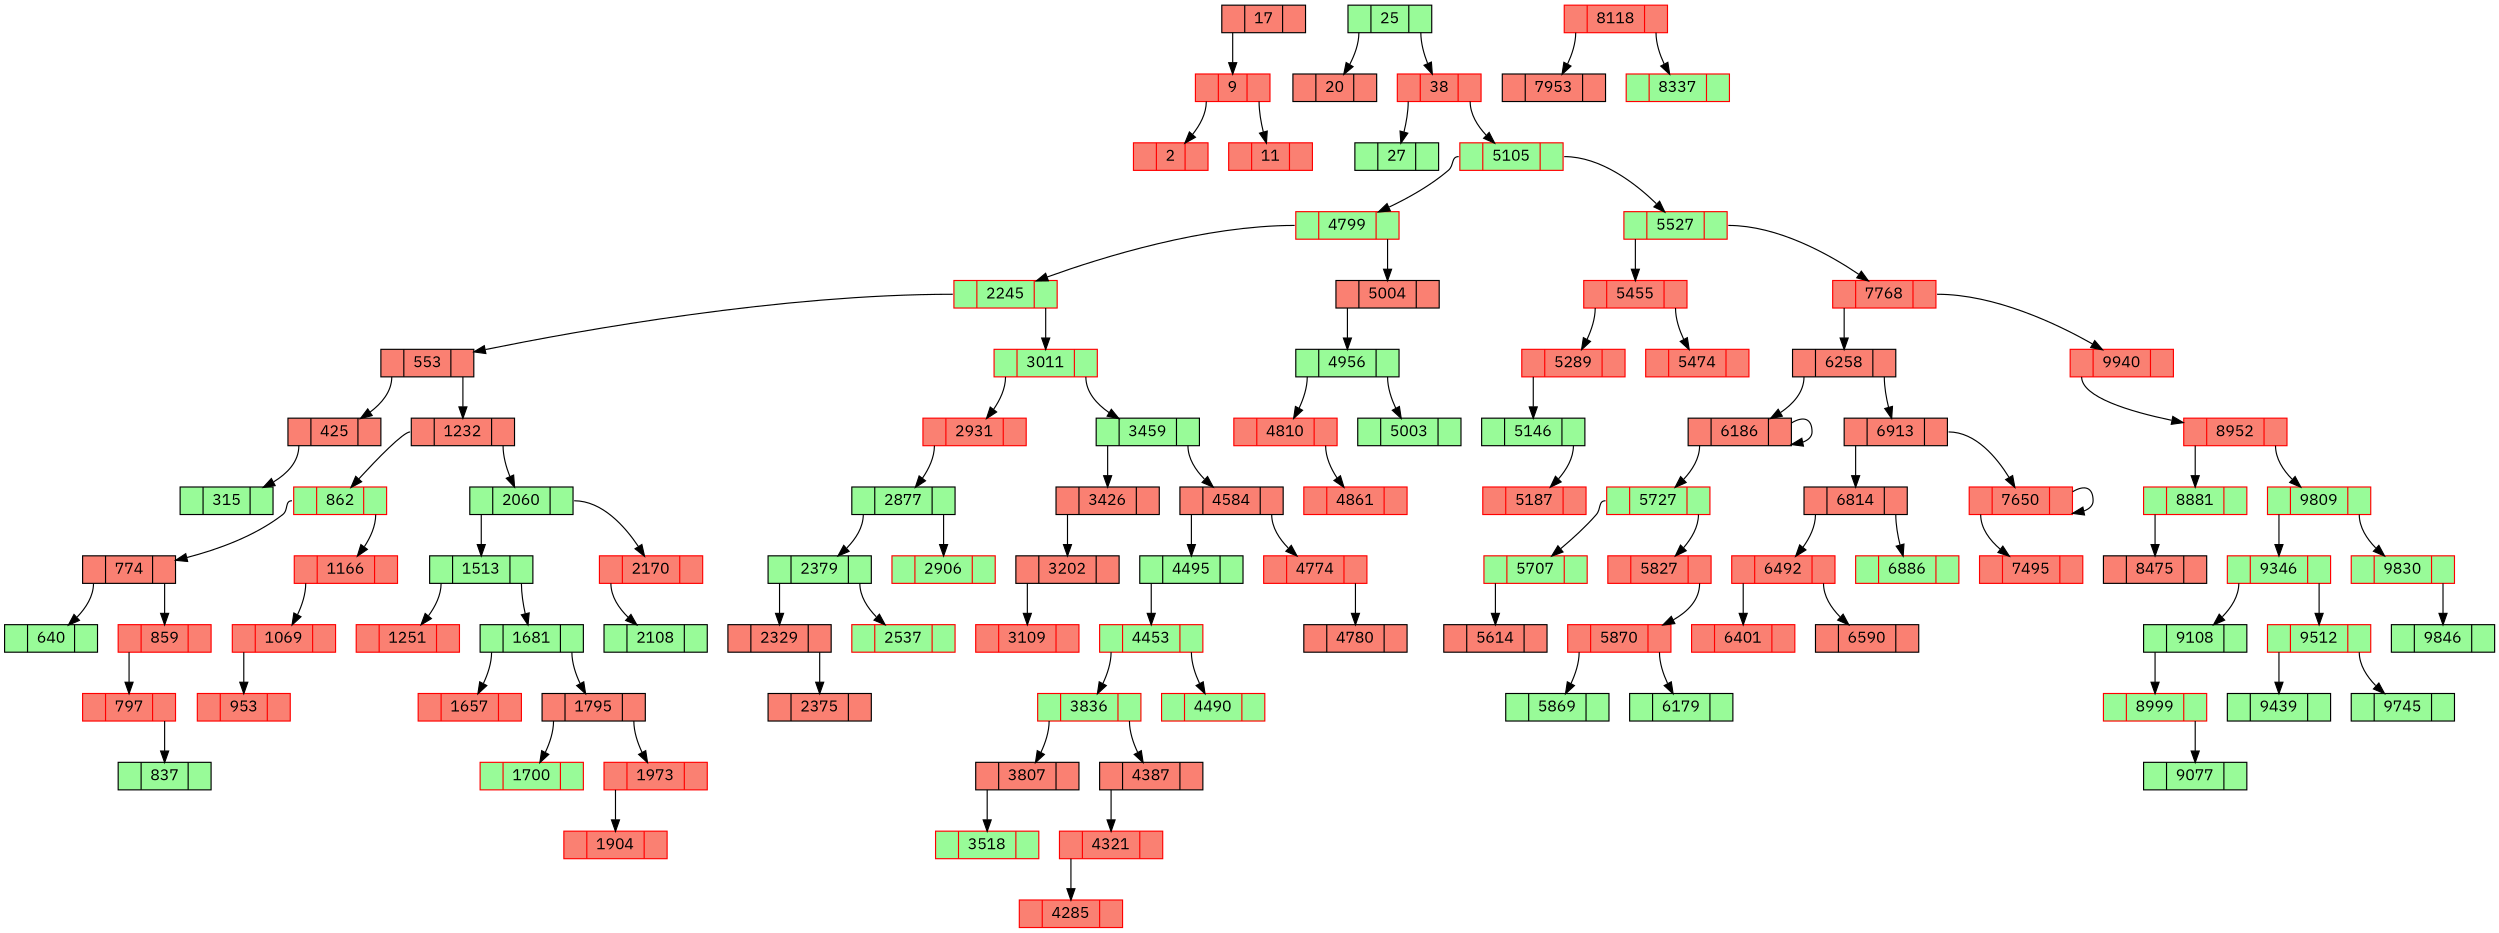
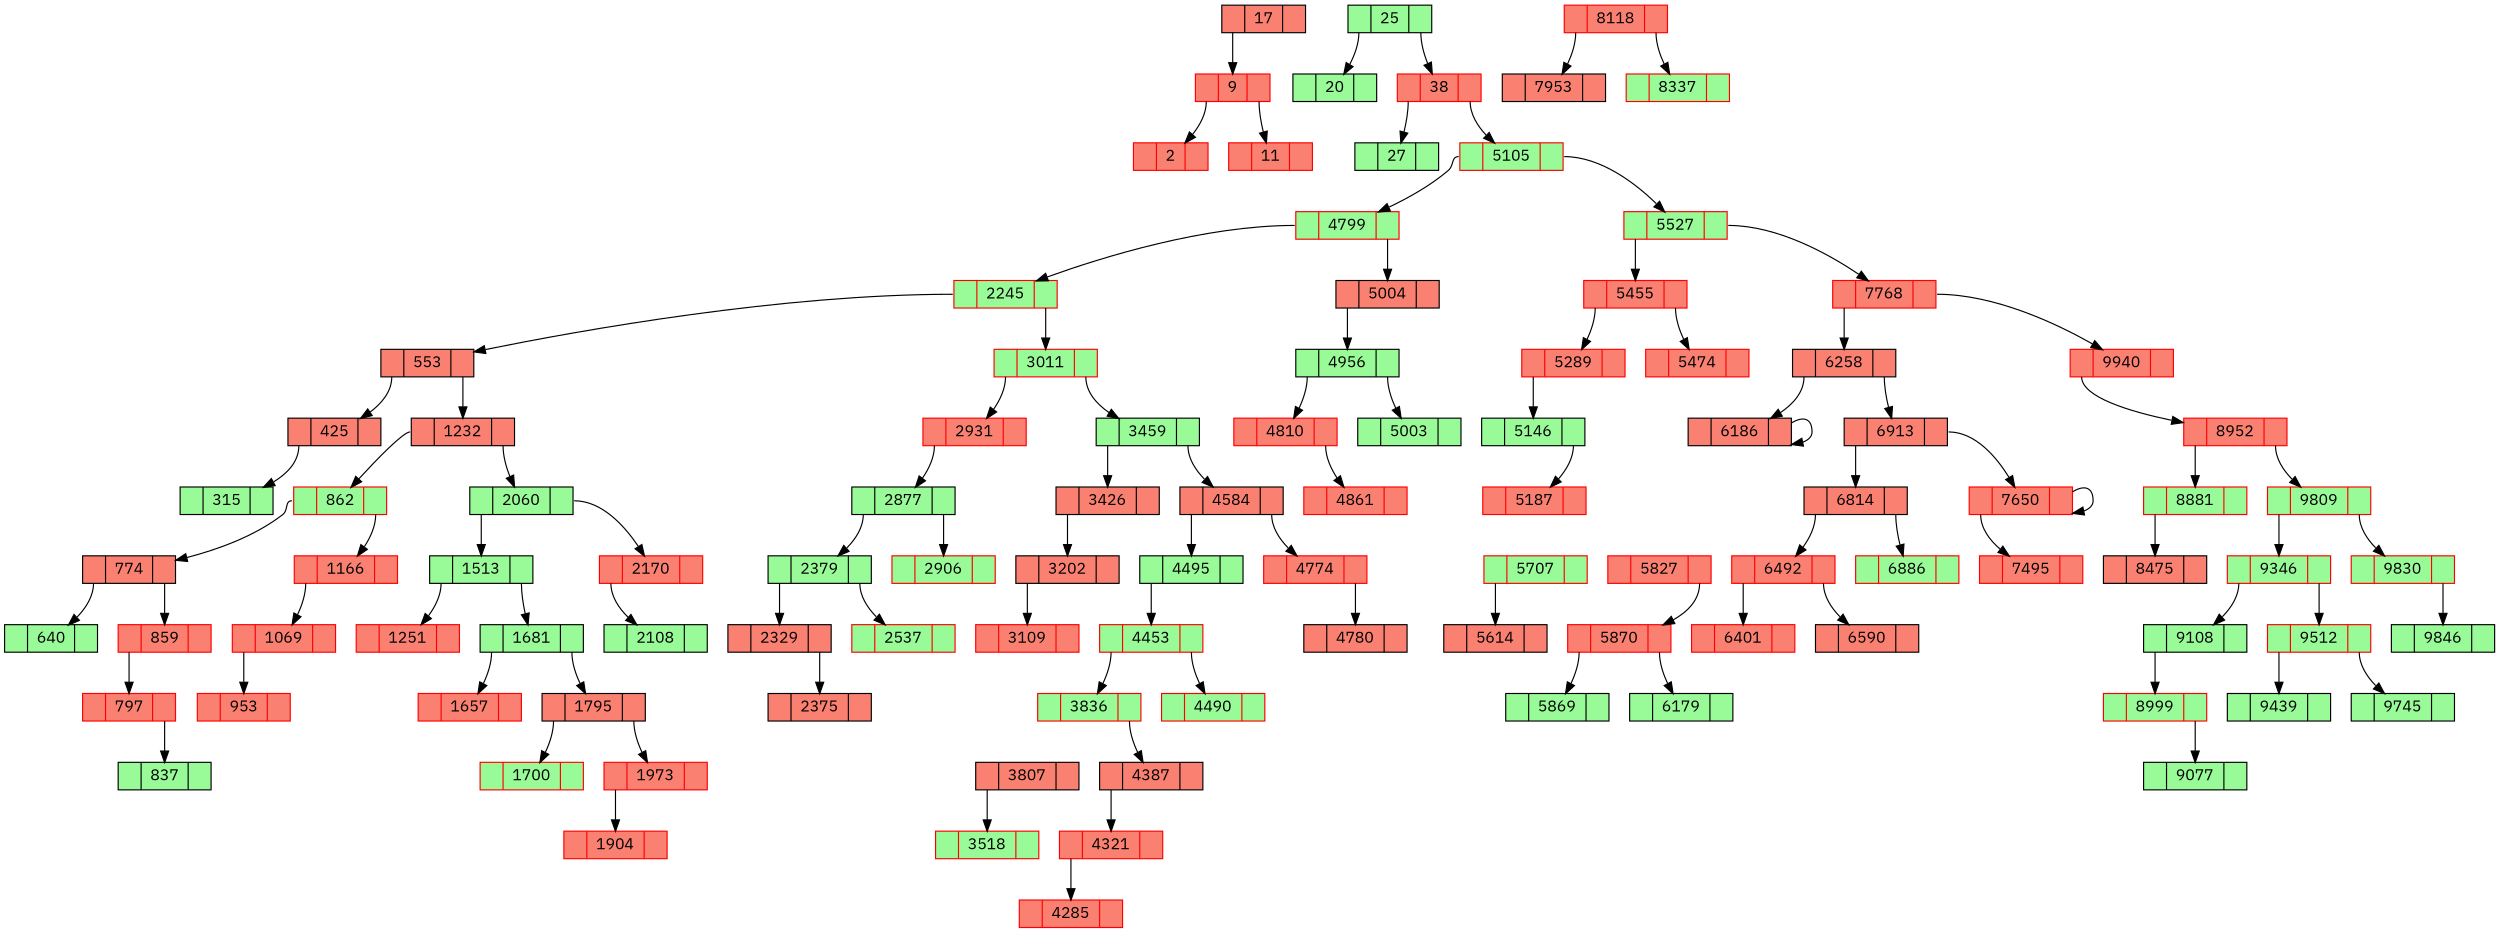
(1335, 88) -> (1335, 88)
(1658, 501) -> none
(1047, 737) -> none
